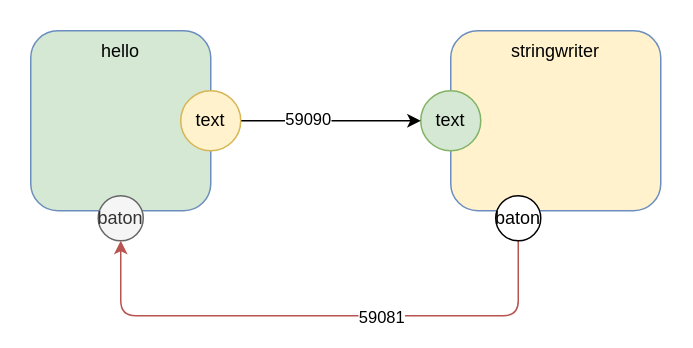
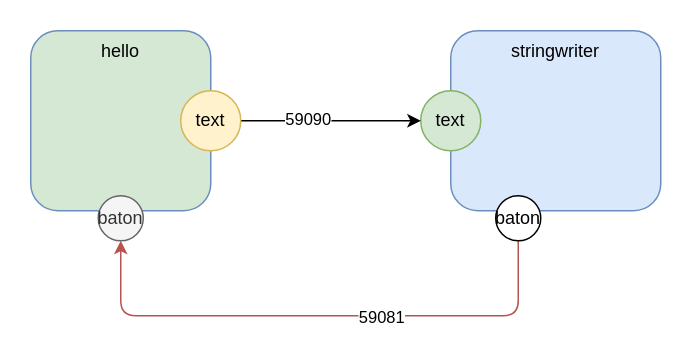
(556, 121) -> (556, 121)
